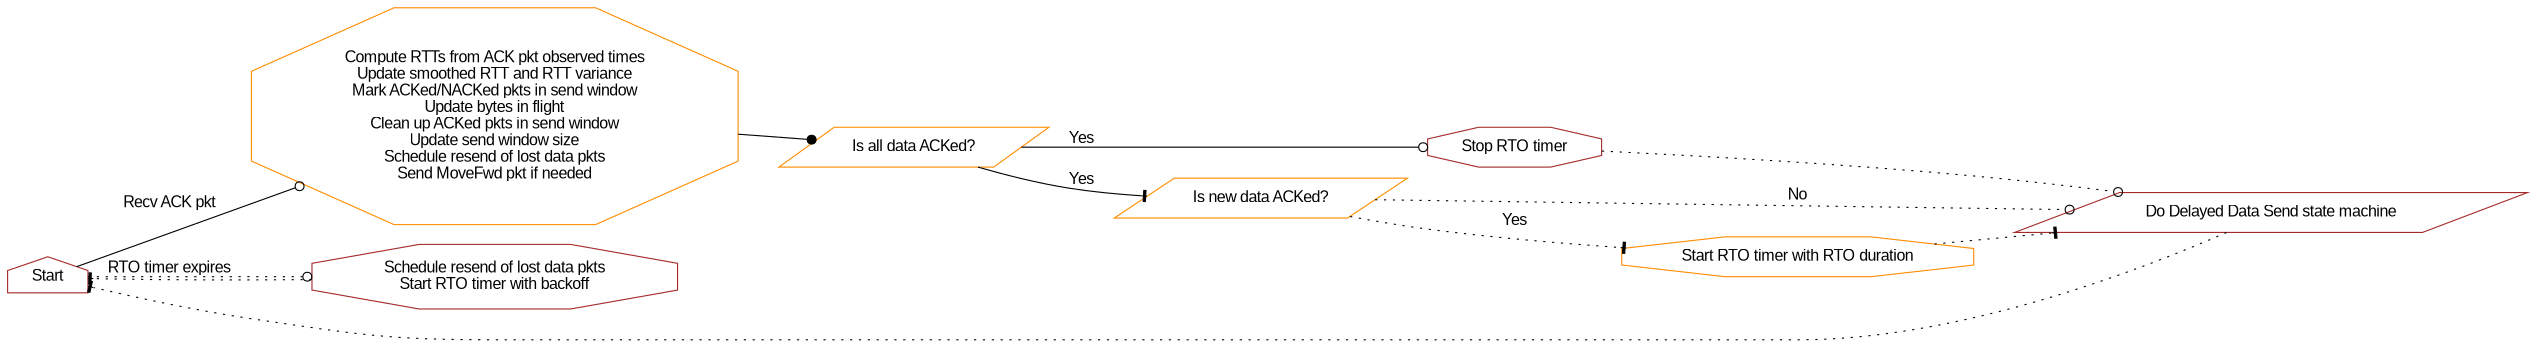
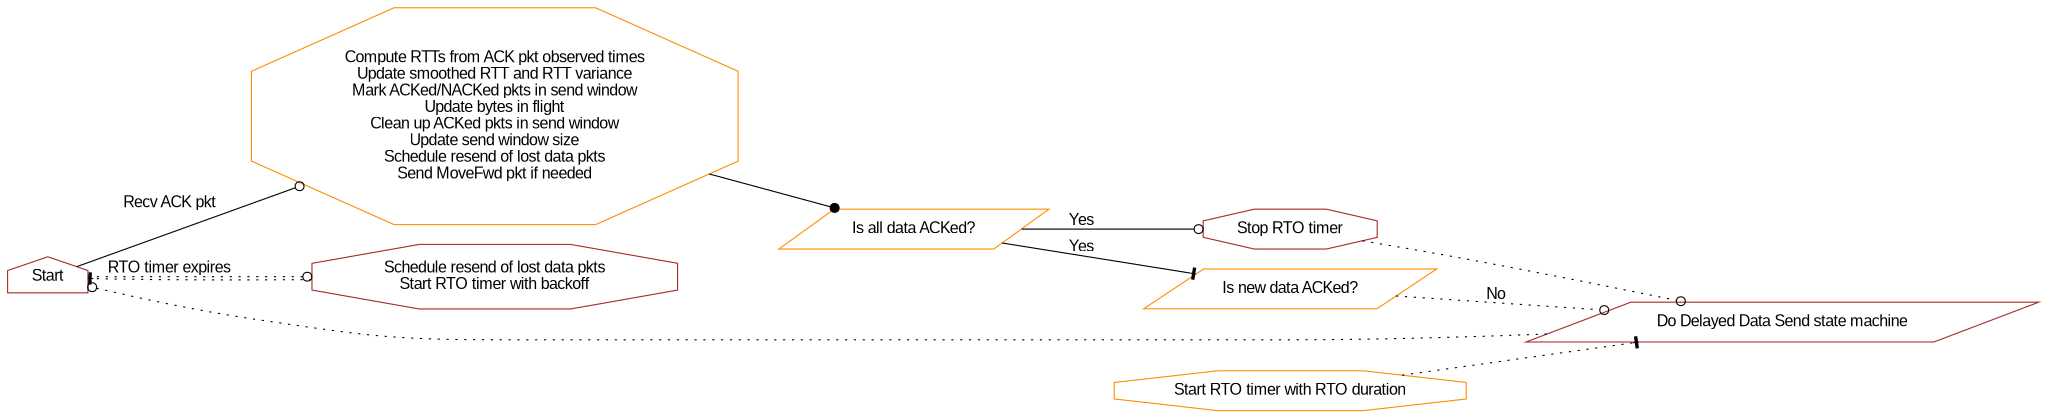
(1485, 236) -> none
(1166, 340) -> (820, 340)
